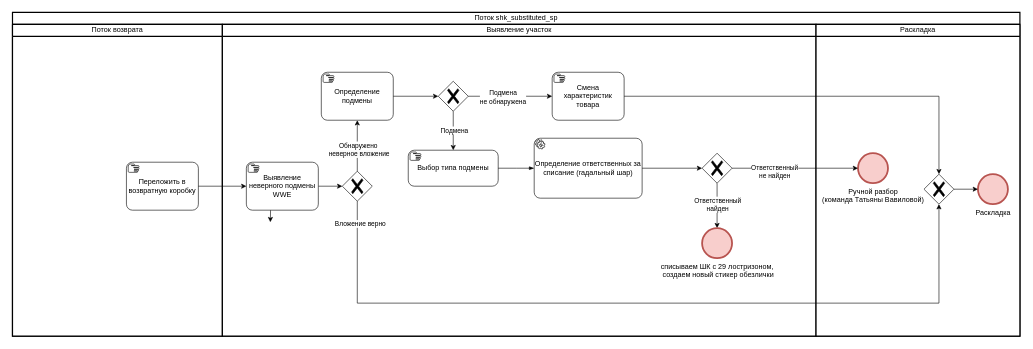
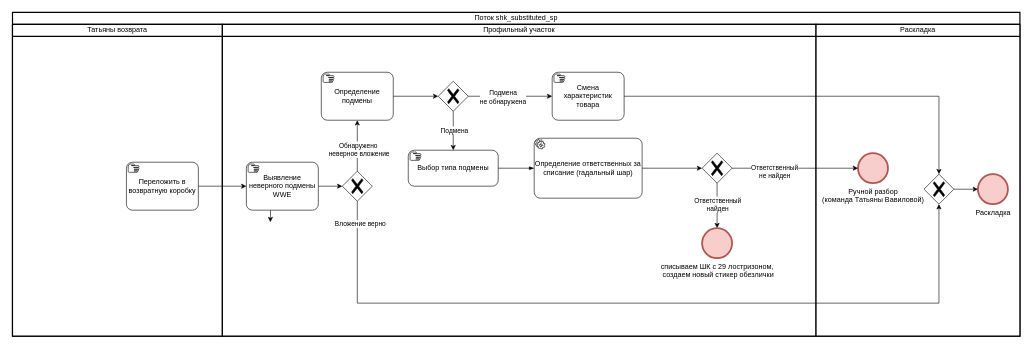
(117, 30) -> (117, 30)
(519, 30) -> (519, 30)
